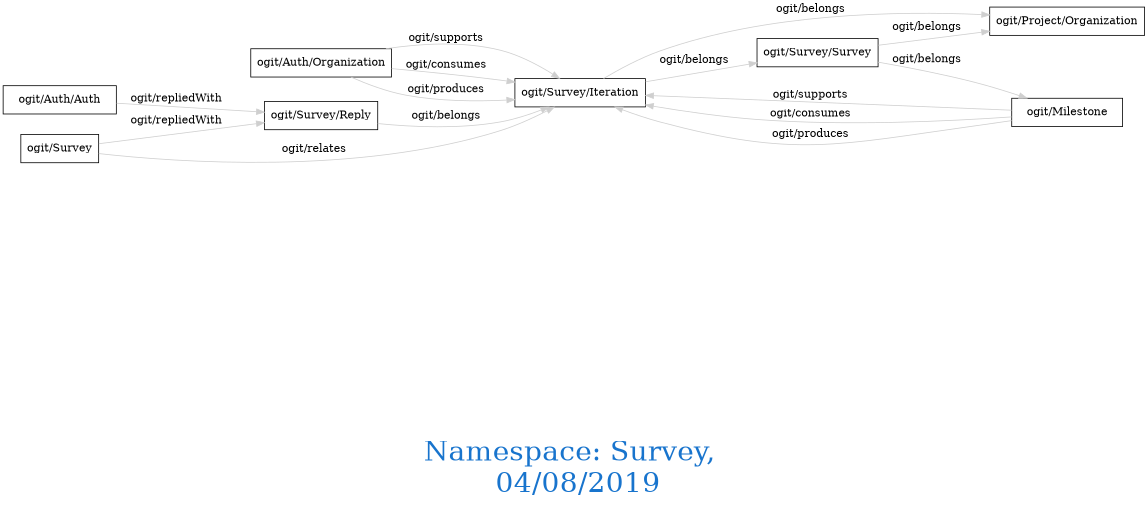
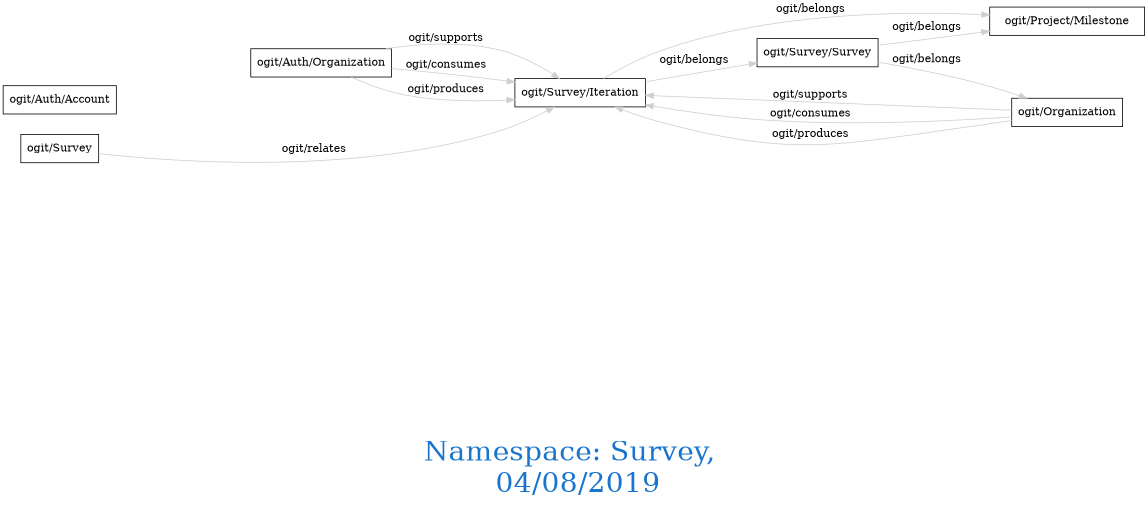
(1067, 21) -> (1067, 21)
(60, 100) -> (60, 100)
(1067, 112) -> (1067, 112)
(321, 116) -> none
